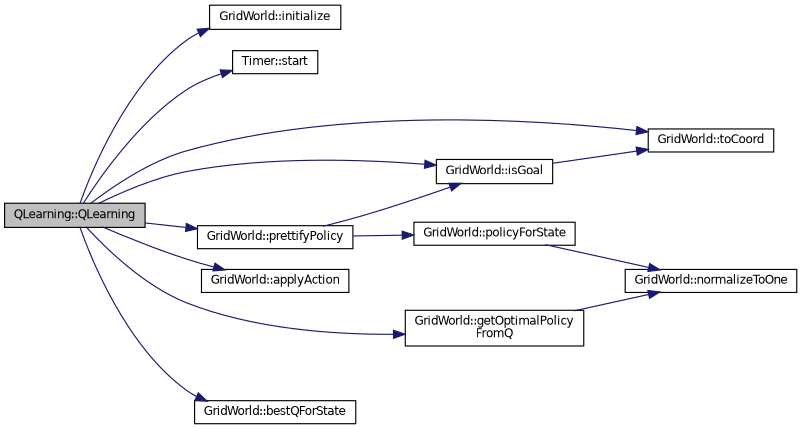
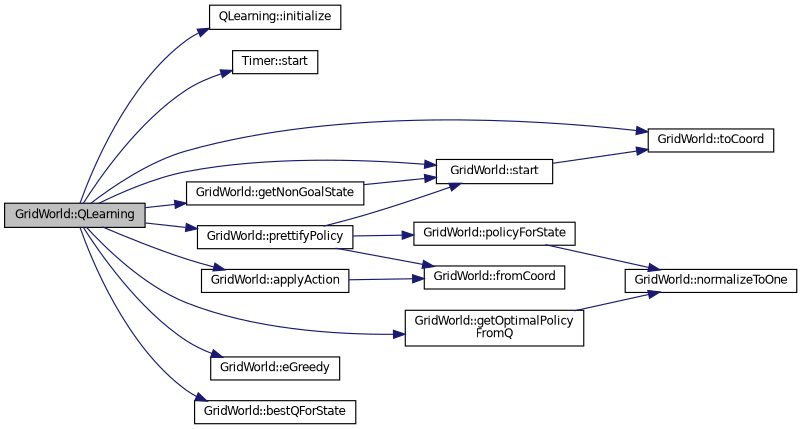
(275, 17) -> (275, 17)
(495, 172) -> (495, 172)
none -> (275, 193)
(75, 215) -> (75, 215)
none -> (495, 277)
none -> (275, 368)
